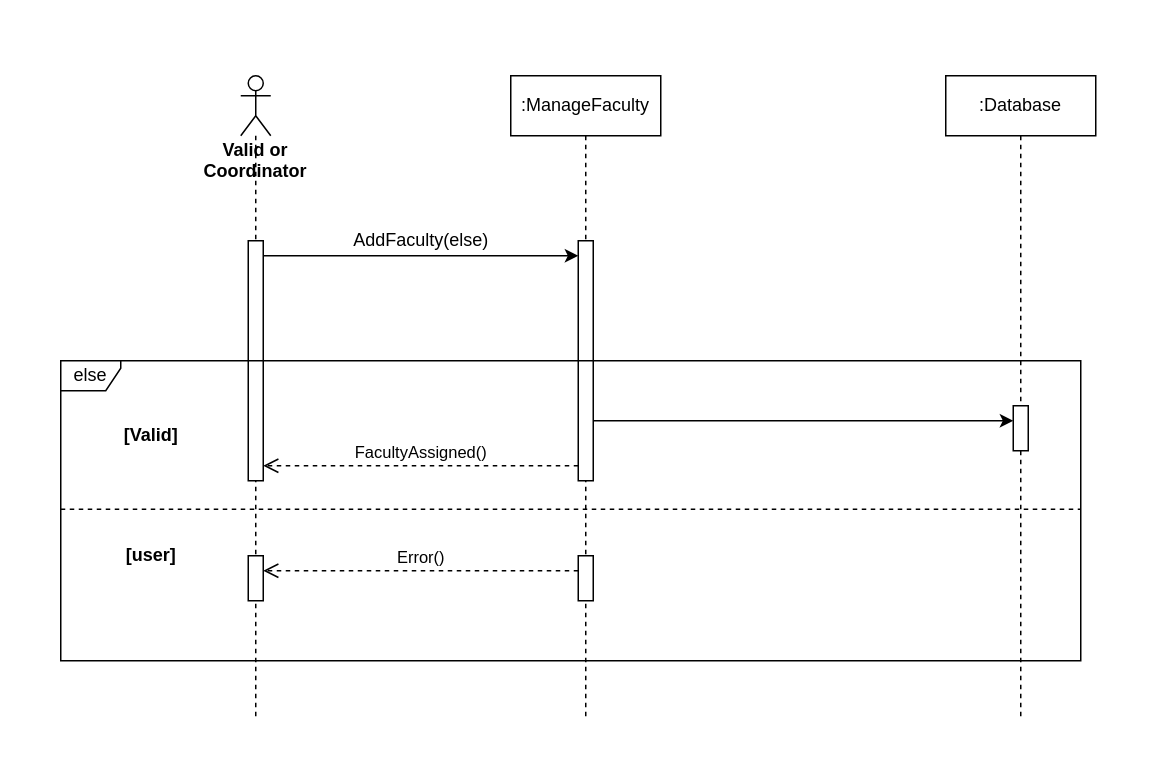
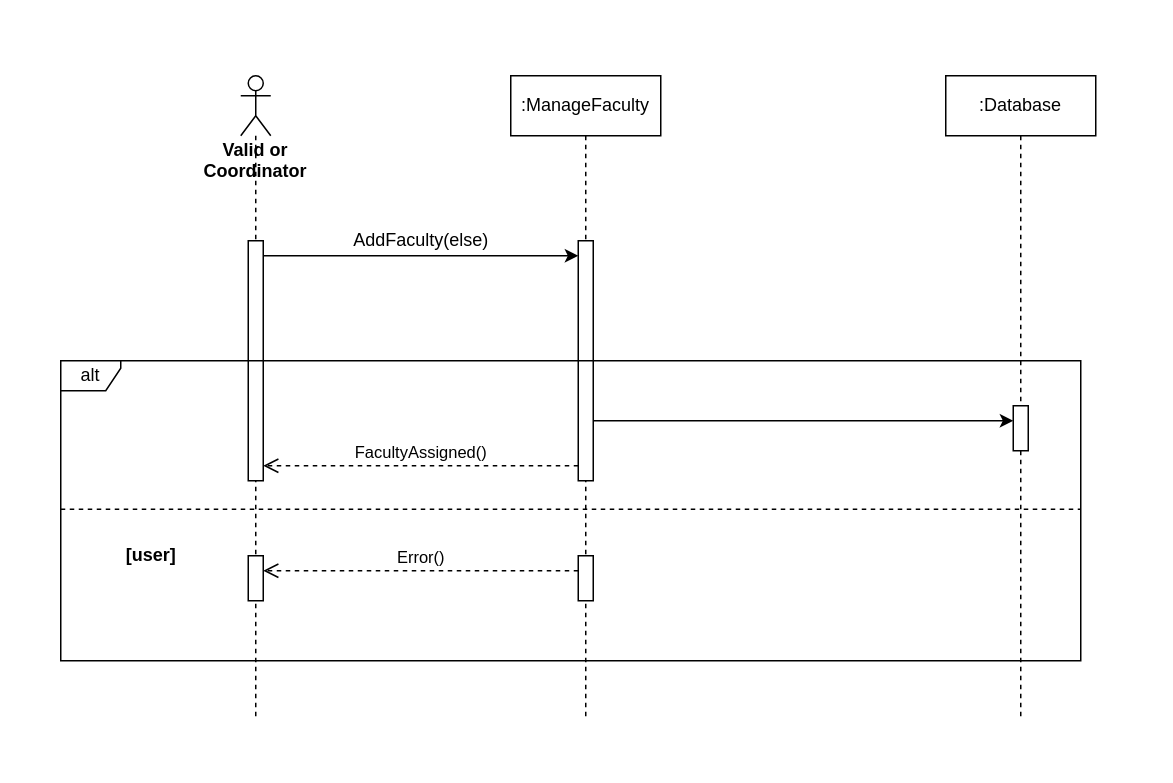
(91, 376) -> (91, 376)
(151, 436) -> none
